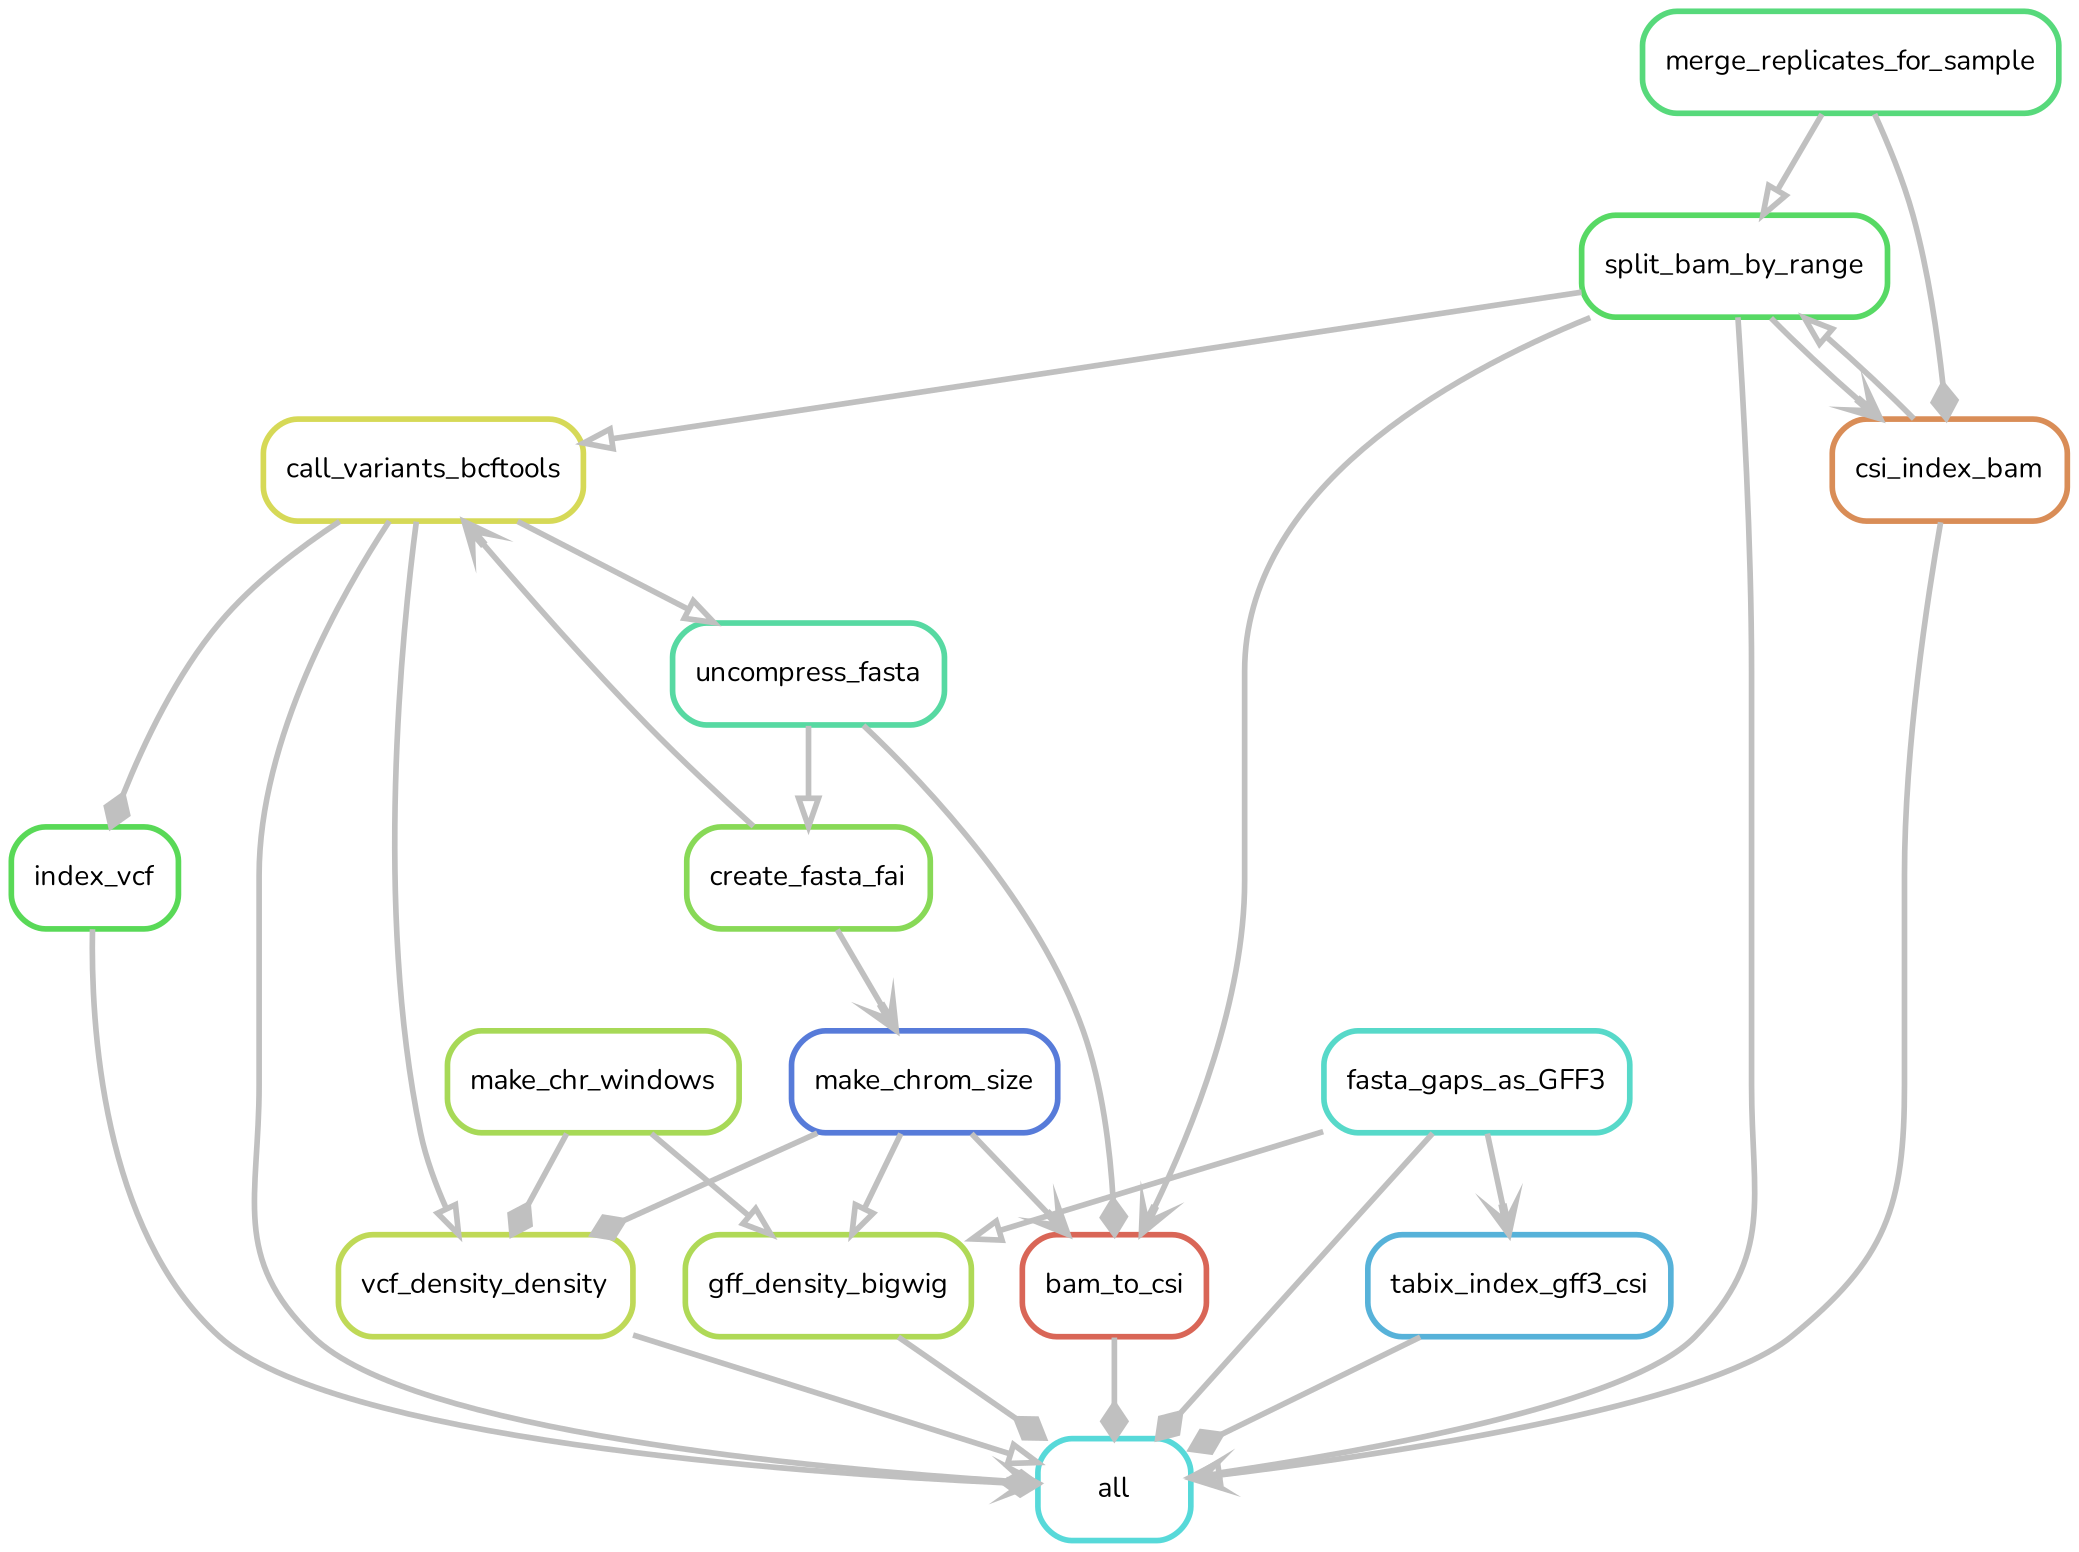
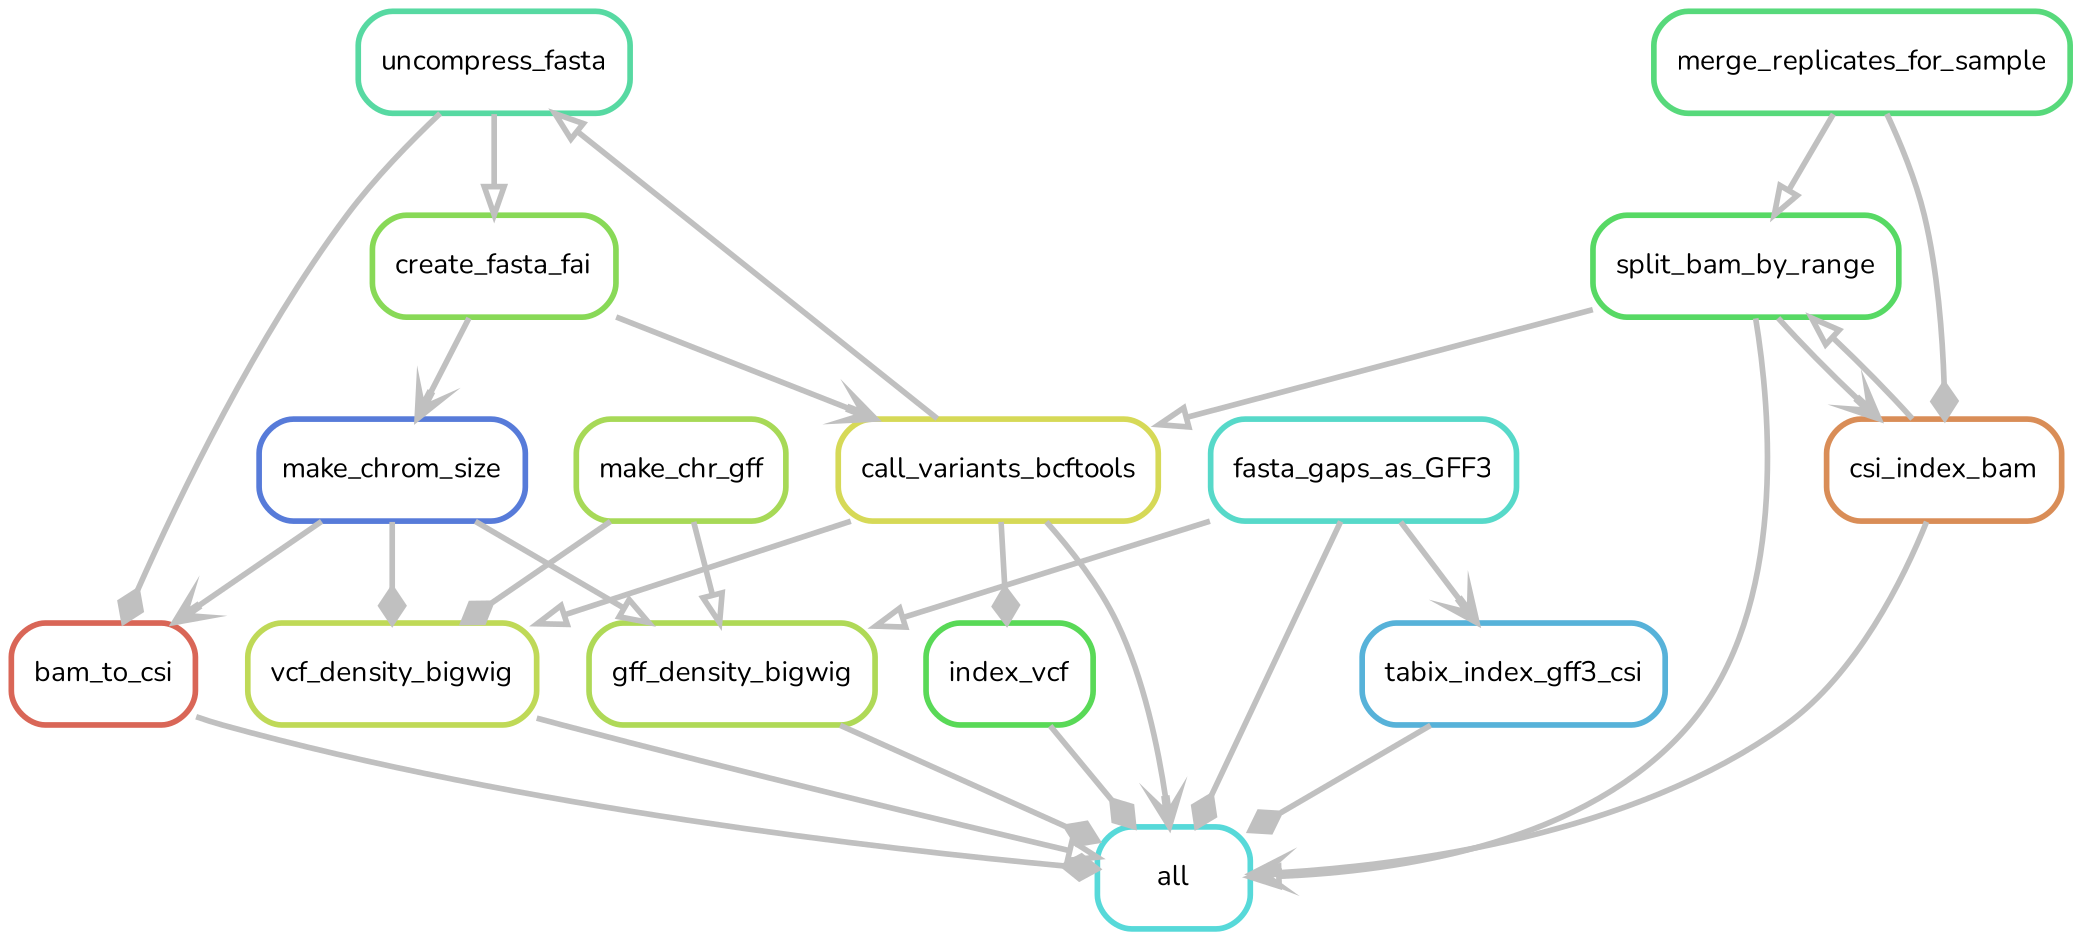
(1245, 686) -> none
(593, 1082) -> (681, 470)
(486, 1286) -> (392, 674)
